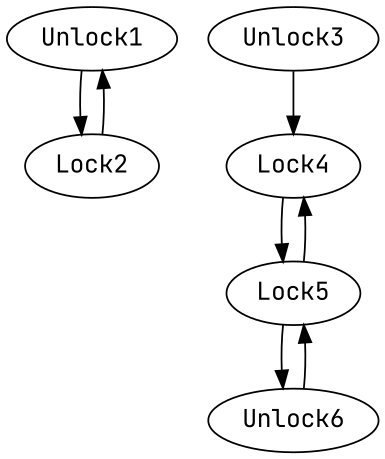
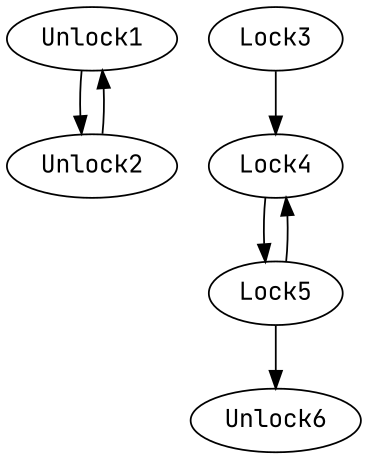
(293, 39) -> (276, 39)
(92, 166) -> (92, 166)
(305, 365) -> none
